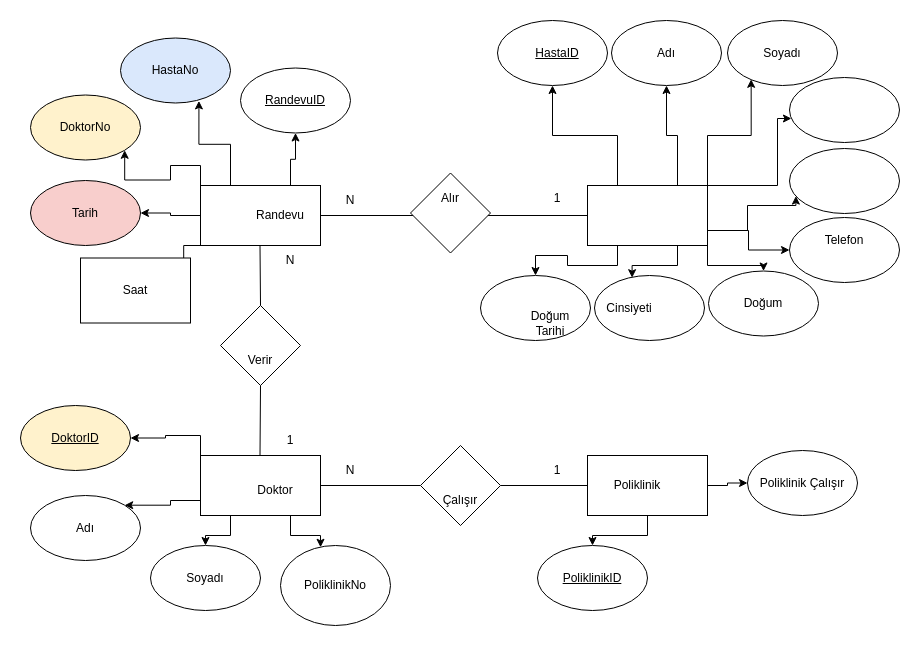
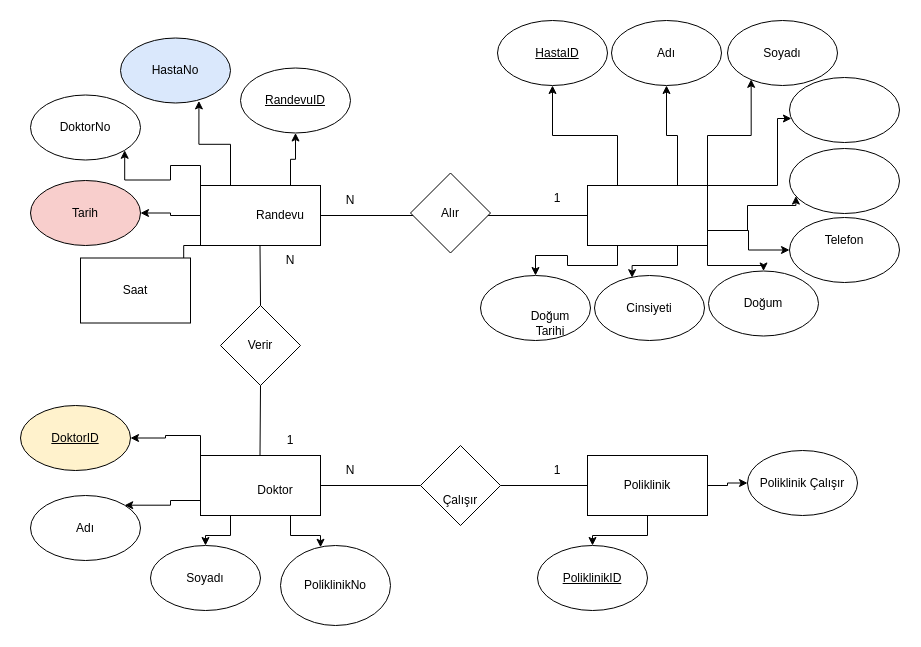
(86, 128) -> (86, 128)
(451, 198) -> (451, 213)
(630, 308) -> (650, 308)
(261, 361) -> (261, 346)
(638, 486) -> (648, 486)
